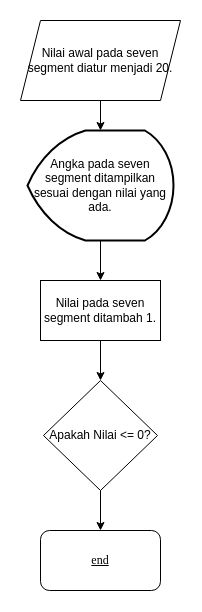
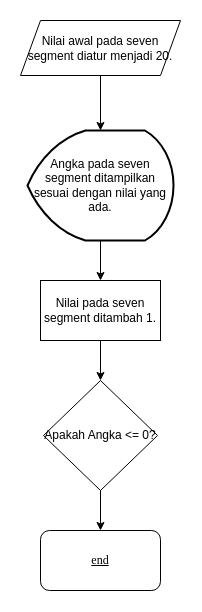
(101, 61) -> (101, 48)
(101, 436) -> (101, 436)
